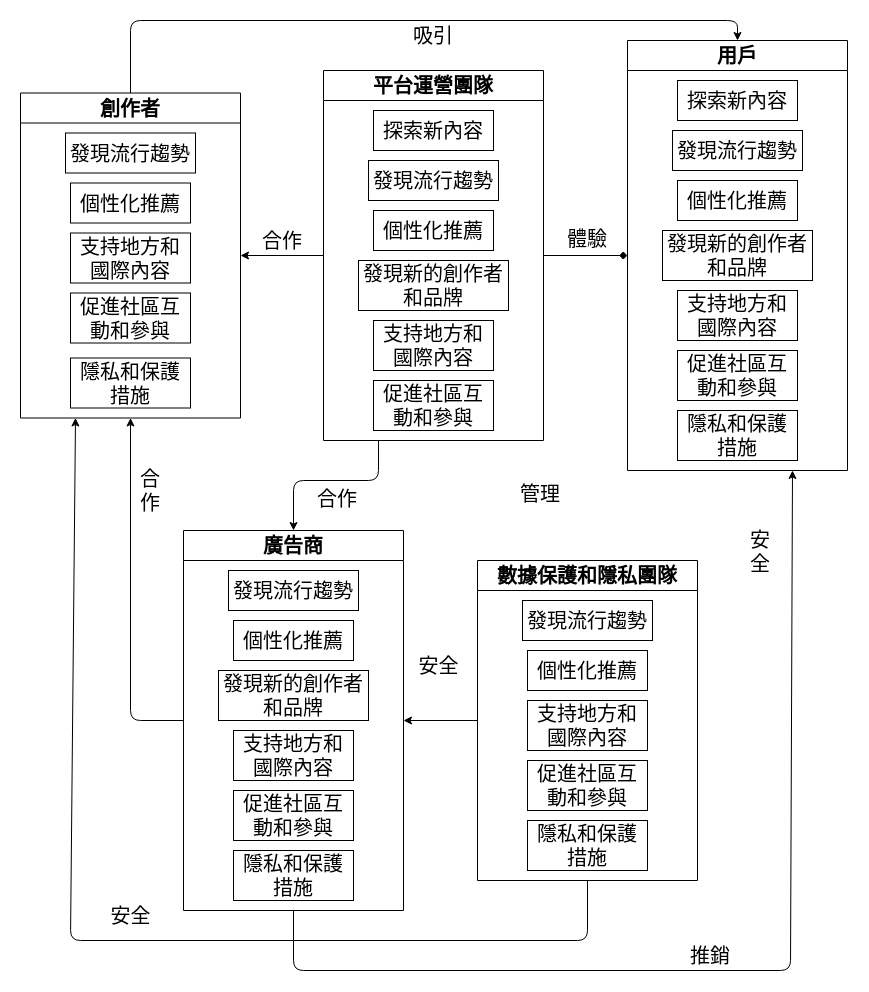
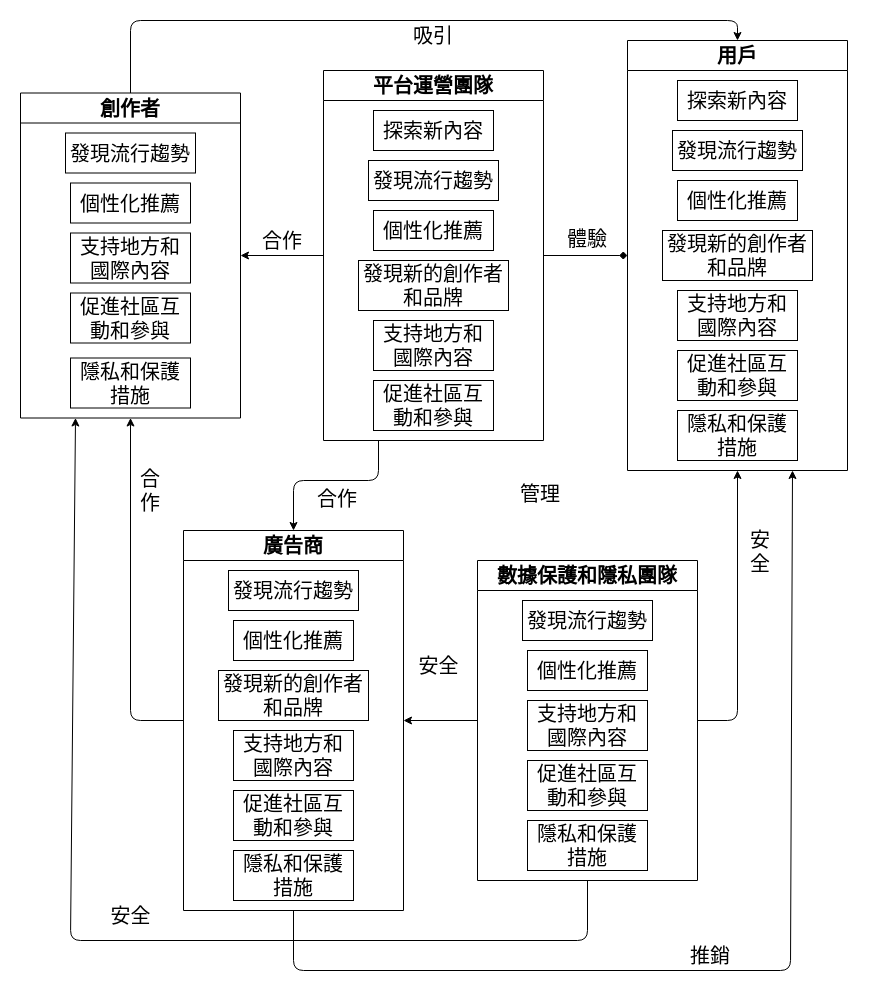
none -> (738, 613)
